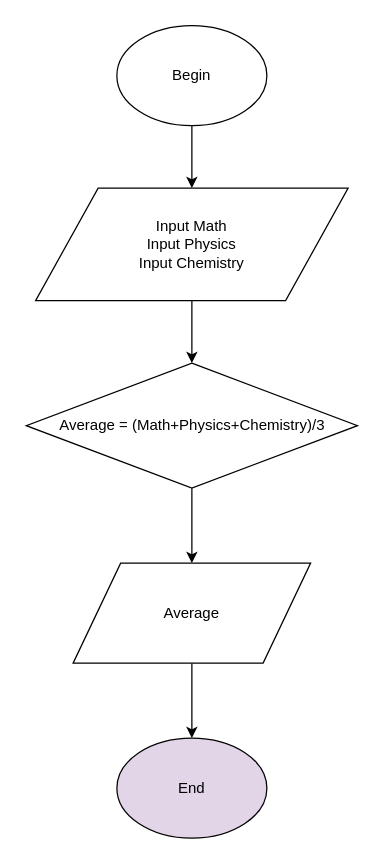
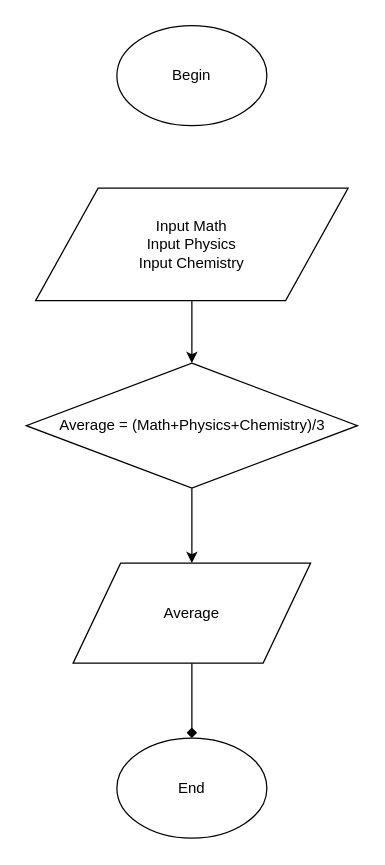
(192, 153) -> none
(192, 728) -> (192, 727)
(192, 788) -> (192, 788)
